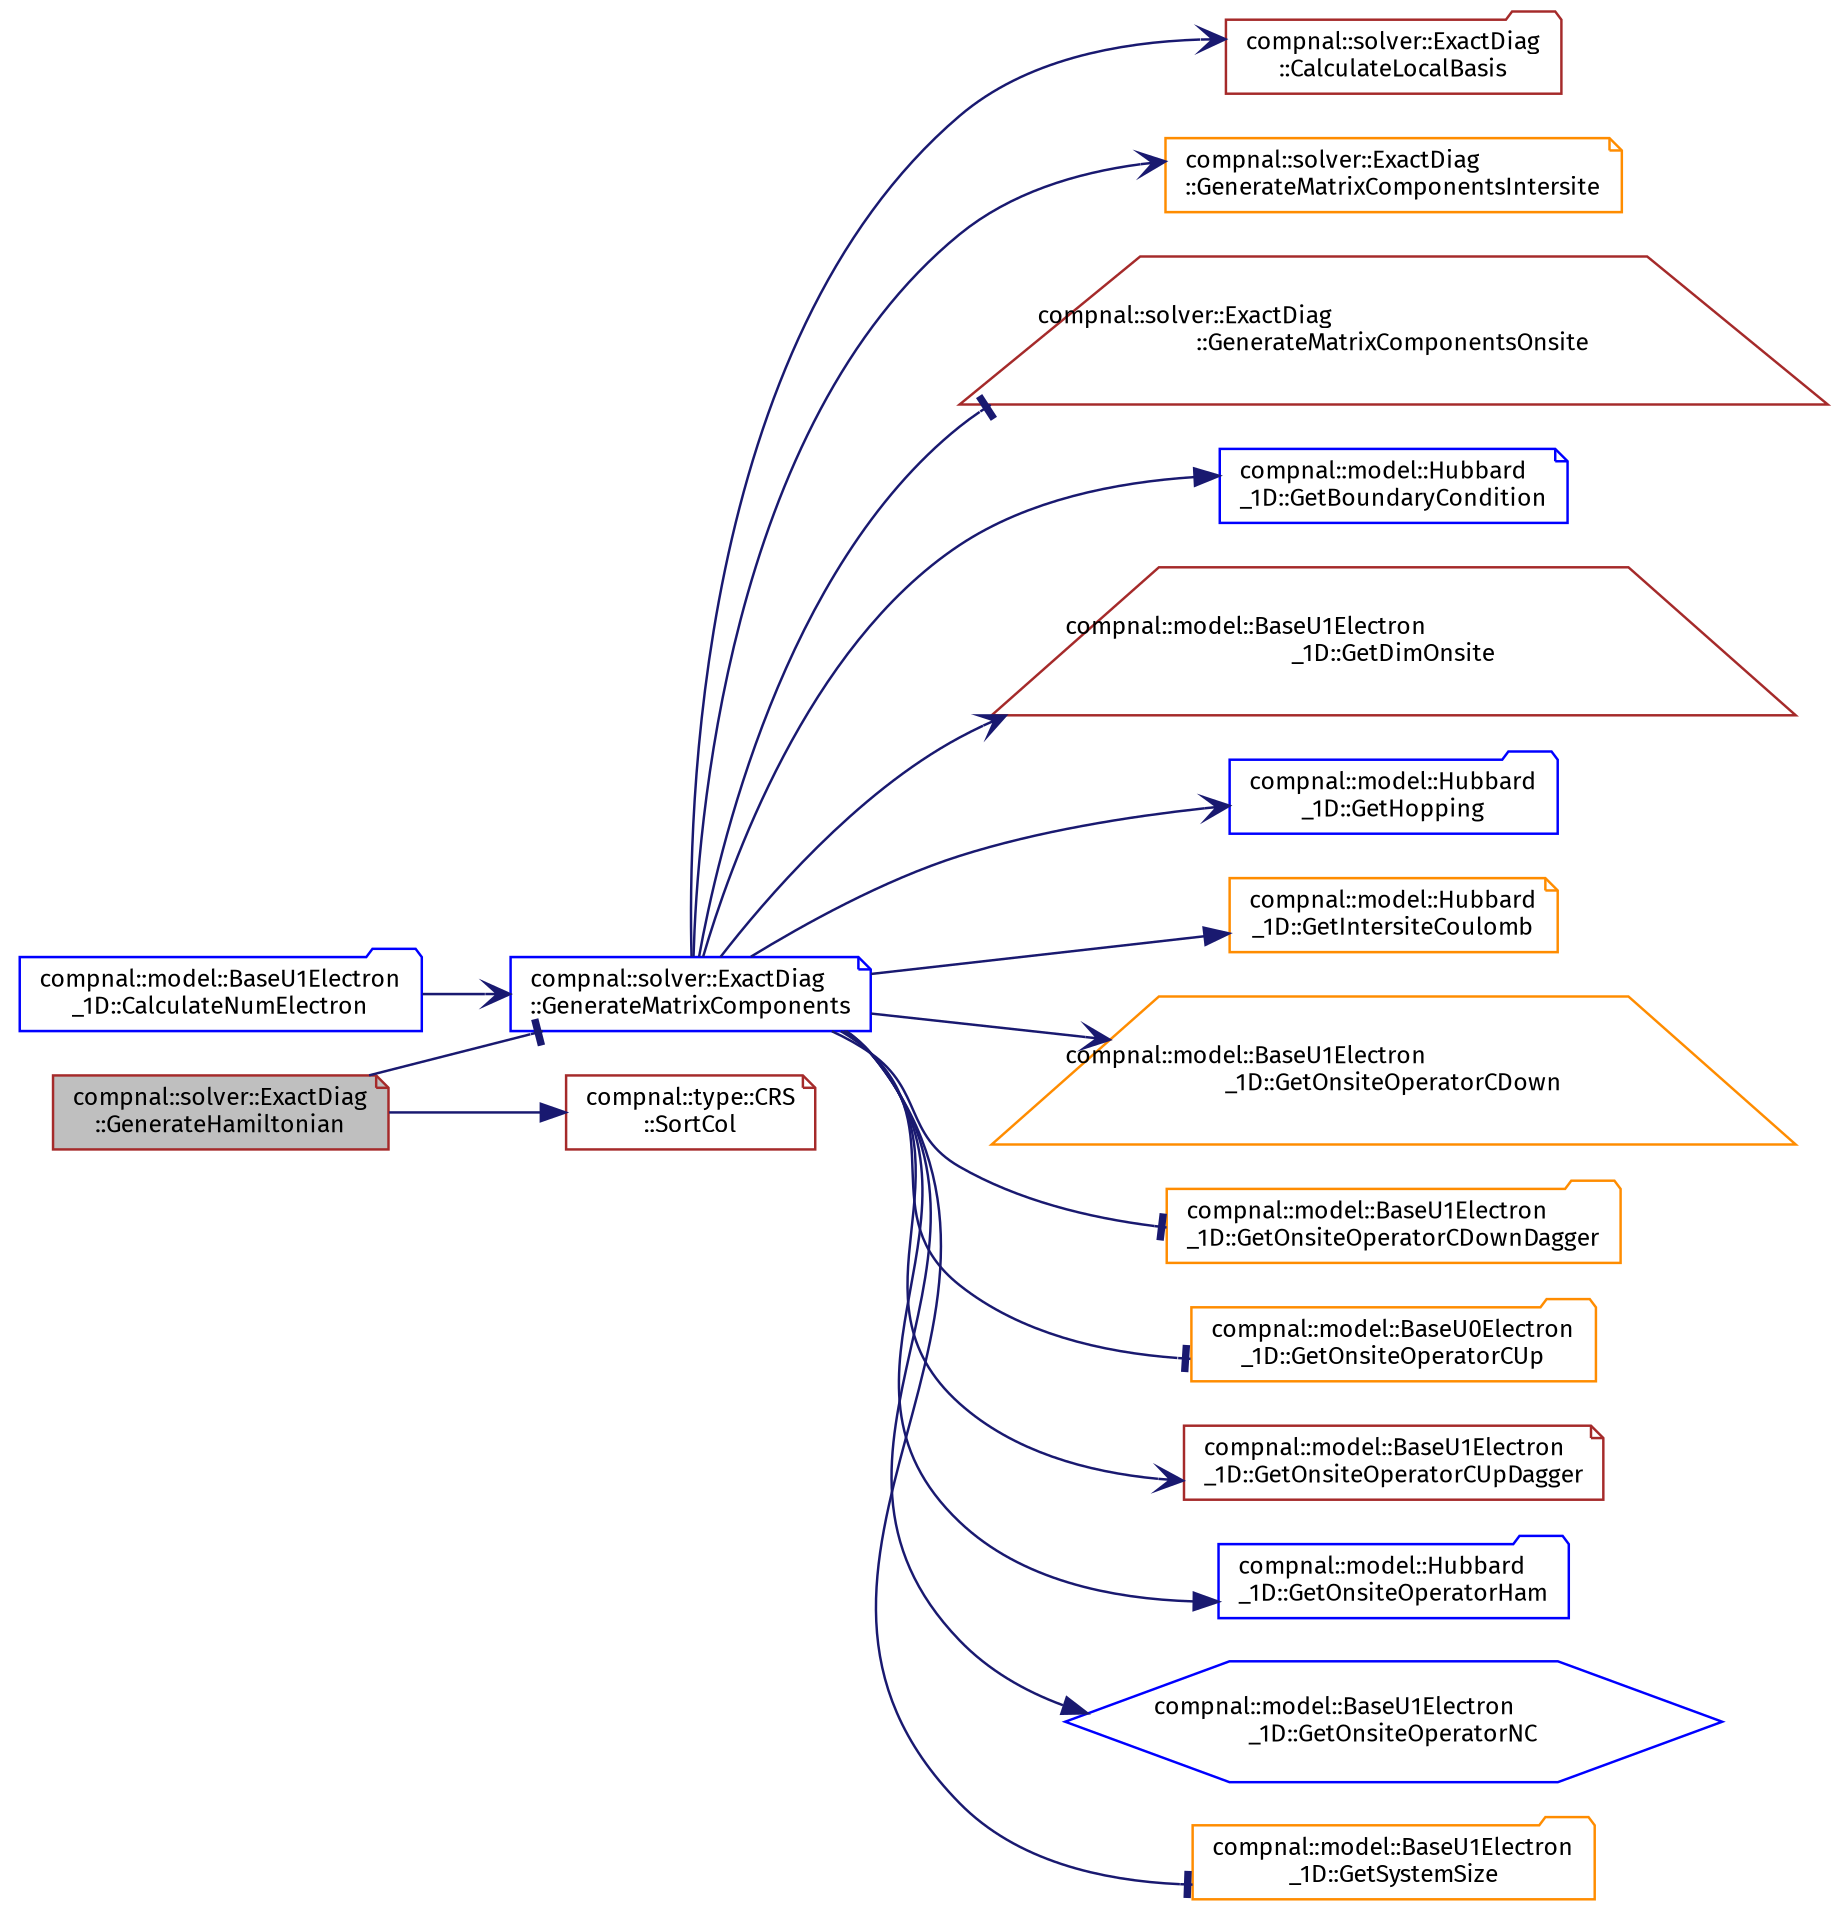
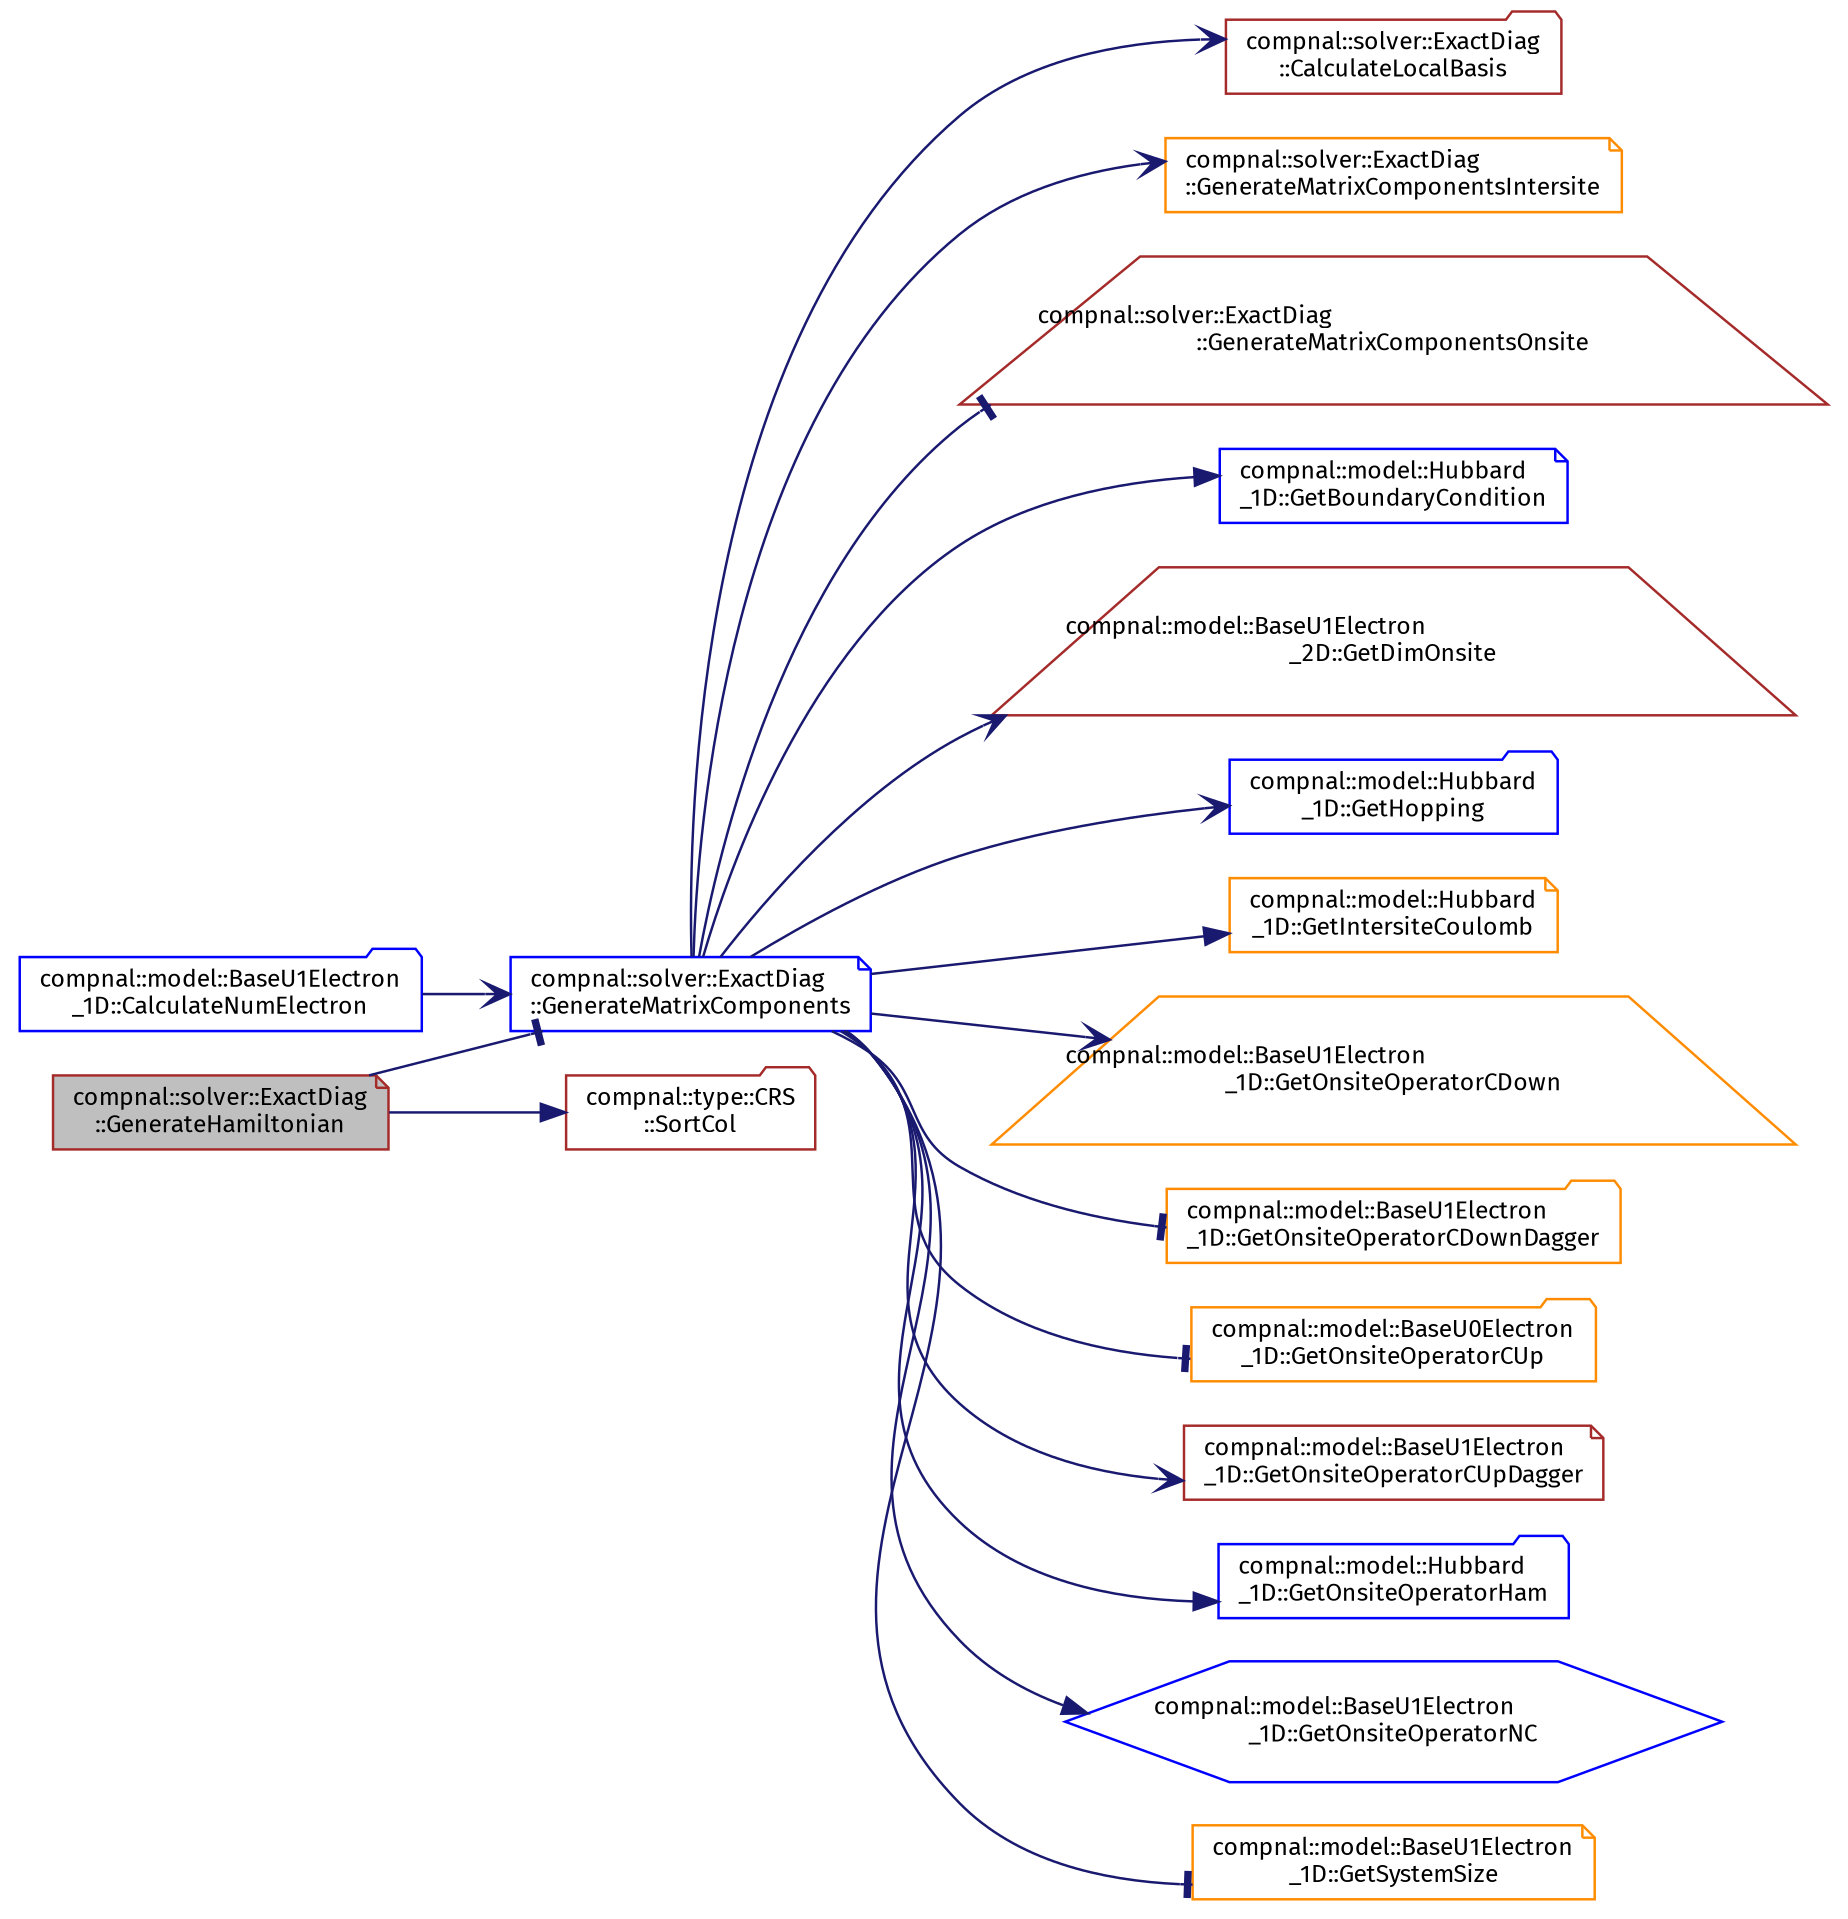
(1394, 641) -> (1394, 641)
(691, 1112) -> (691, 1112)
(1394, 1862) -> (1394, 1862)
